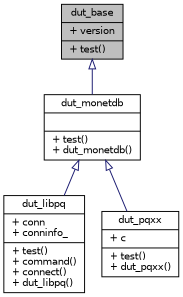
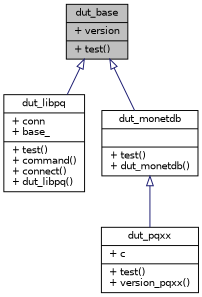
(70, 182) -> (74, 81)
(40, 233) -> (31, 132)
(140, 267) -> (150, 283)
